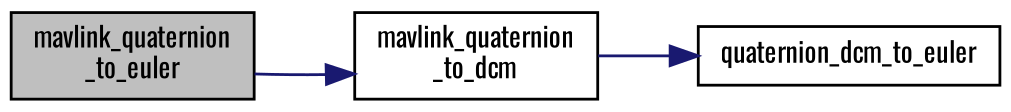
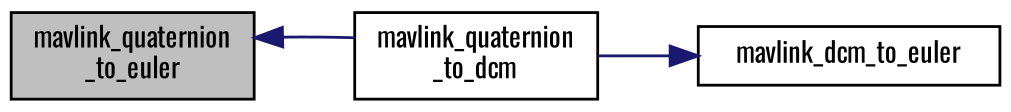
(849, 56) -> (849, 56)
(290, 75) -> (319, 37)
